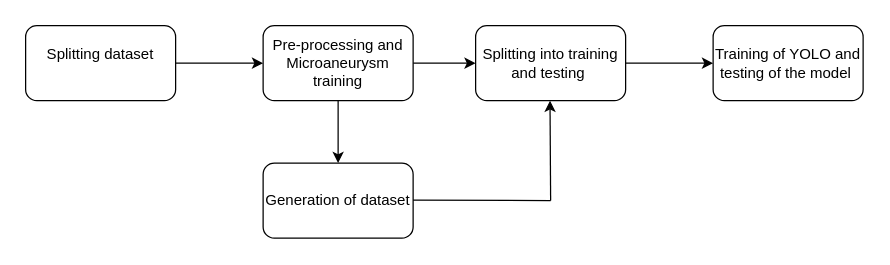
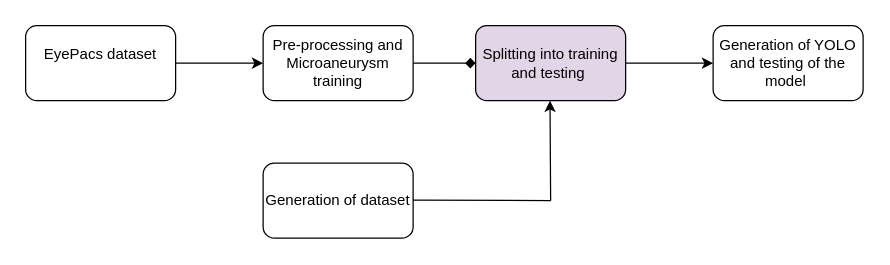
(101, 63) -> (101, 63)
(466, 63) -> (465, 63)
(551, 63) -> (551, 63)
(788, 63) -> (788, 63)
(338, 128) -> none
